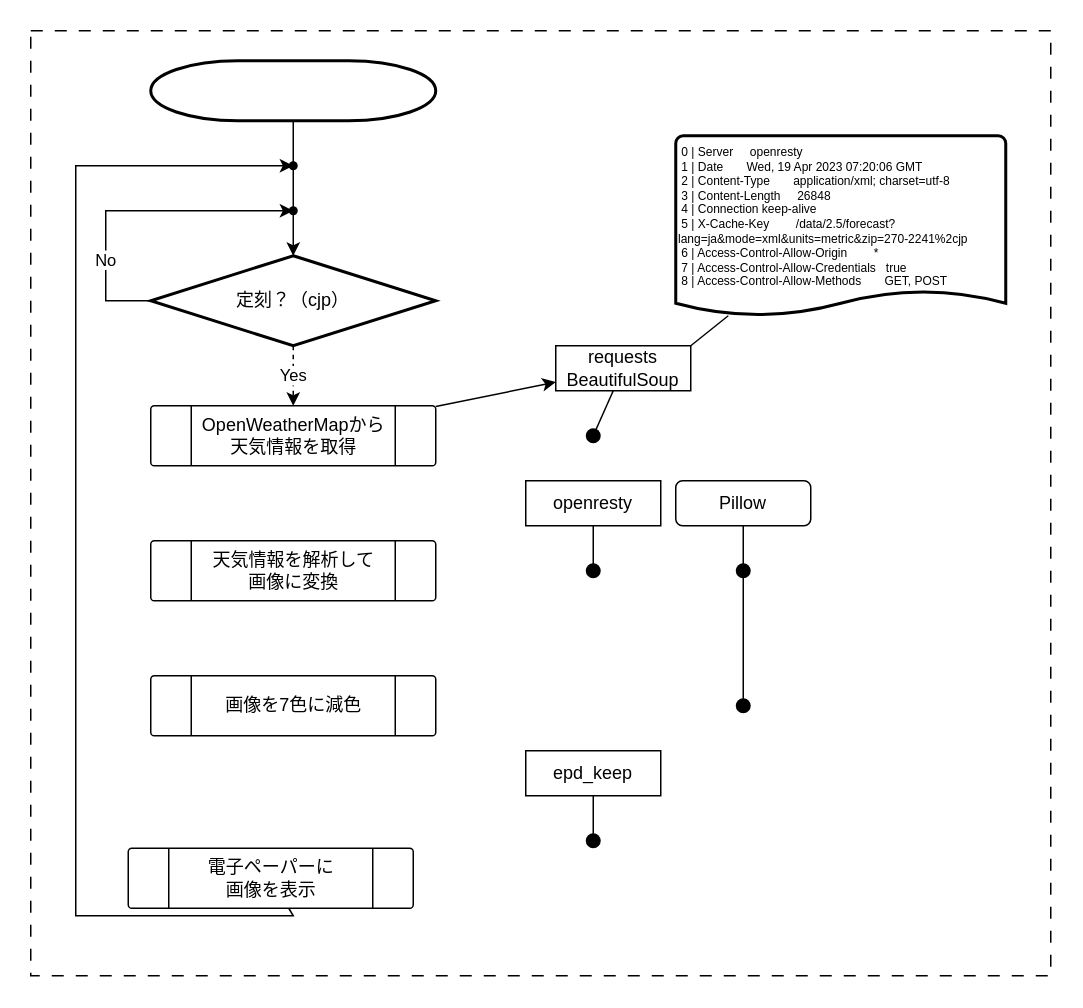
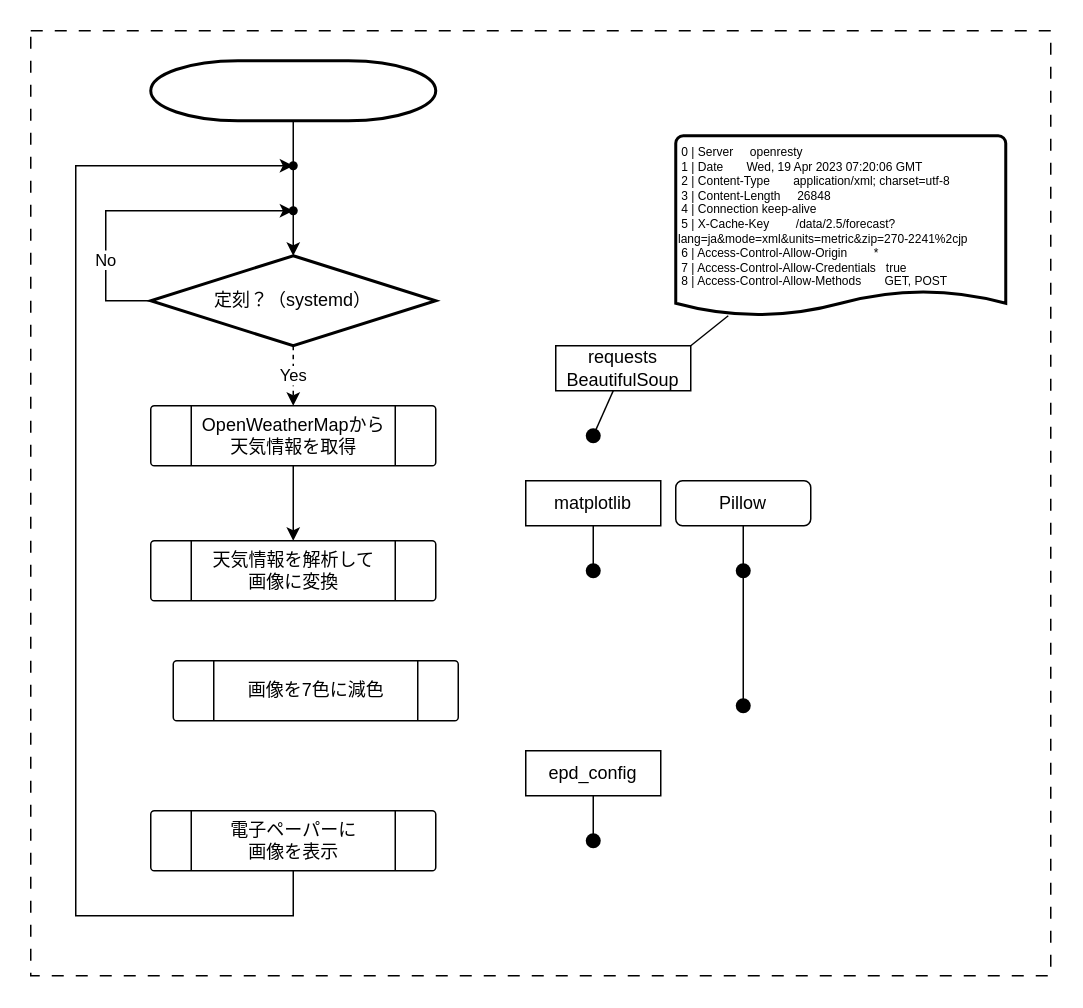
(293, 301) -> (293, 301)
(491, 395) -> (293, 498)
(593, 503) -> (593, 503)
(293, 706) -> (316, 691)
(593, 773) -> (593, 773)
(271, 878) -> (293, 841)
